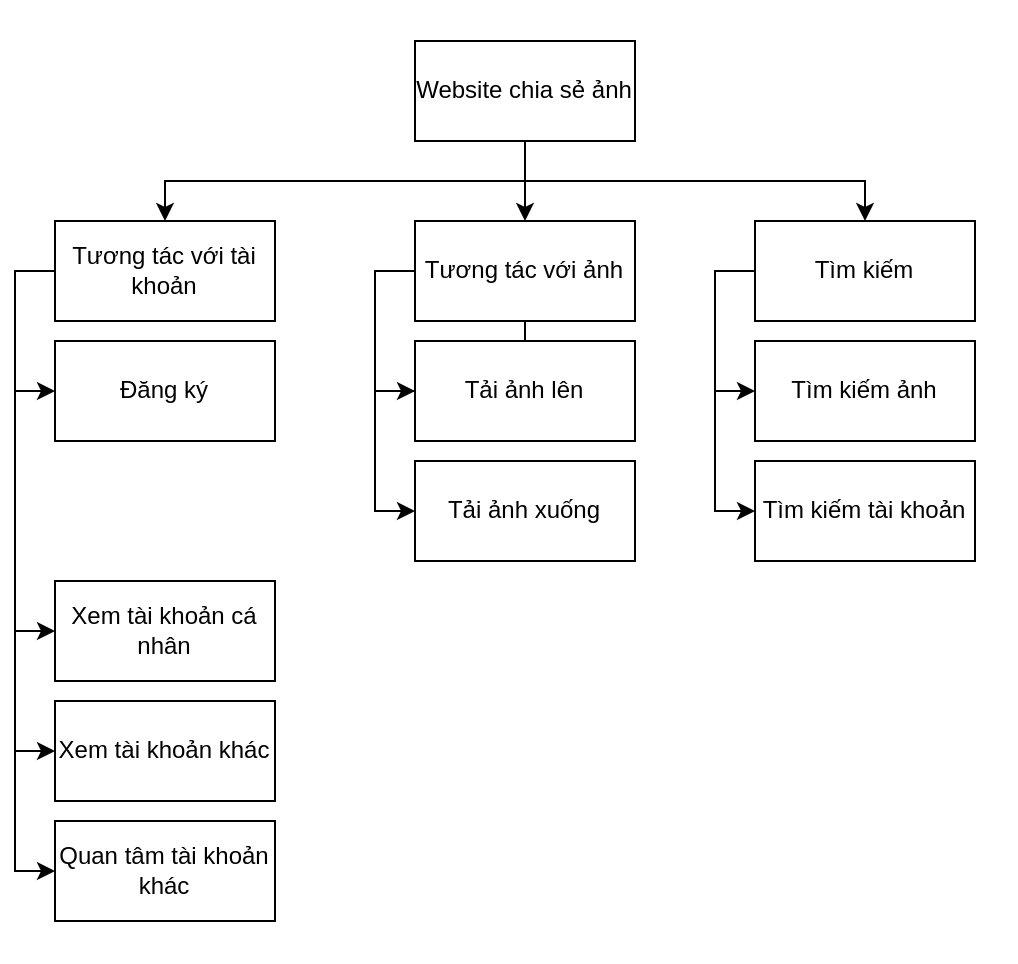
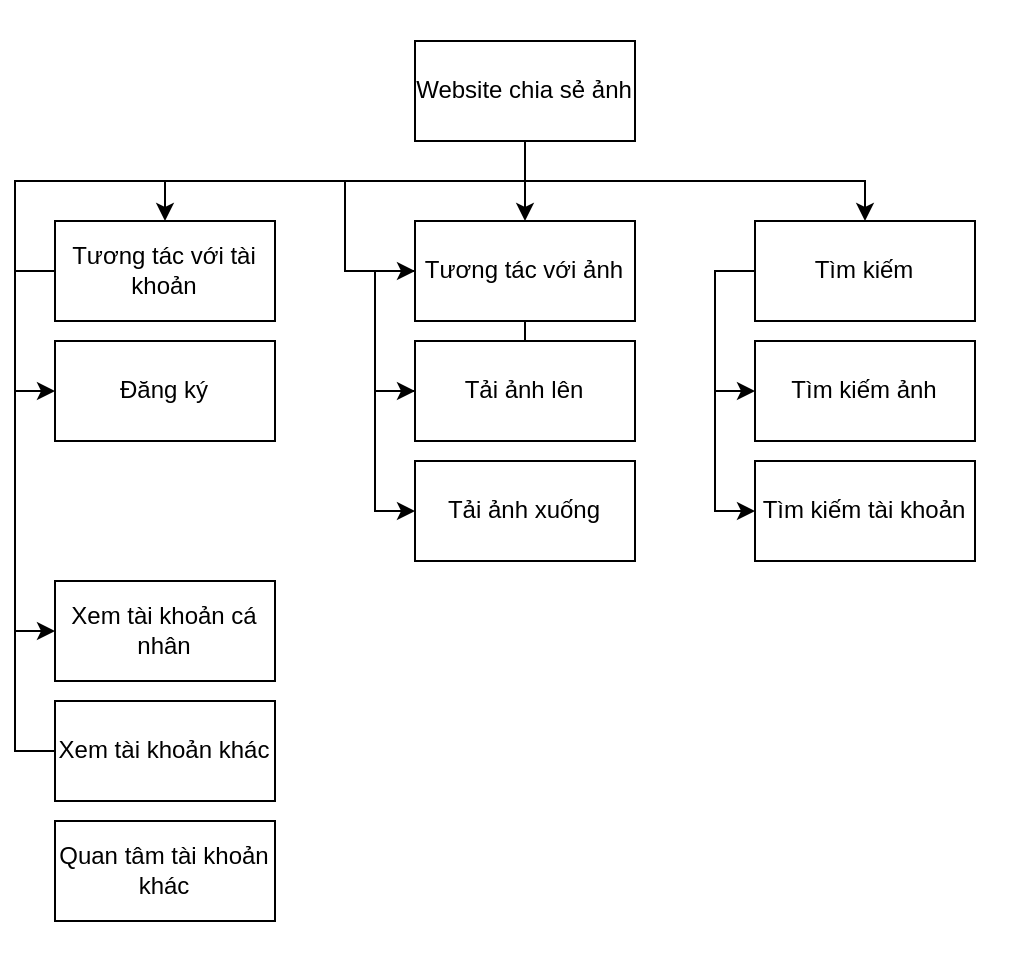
(40, 751) -> (45, 751)
(15, 826) -> (45, 181)
